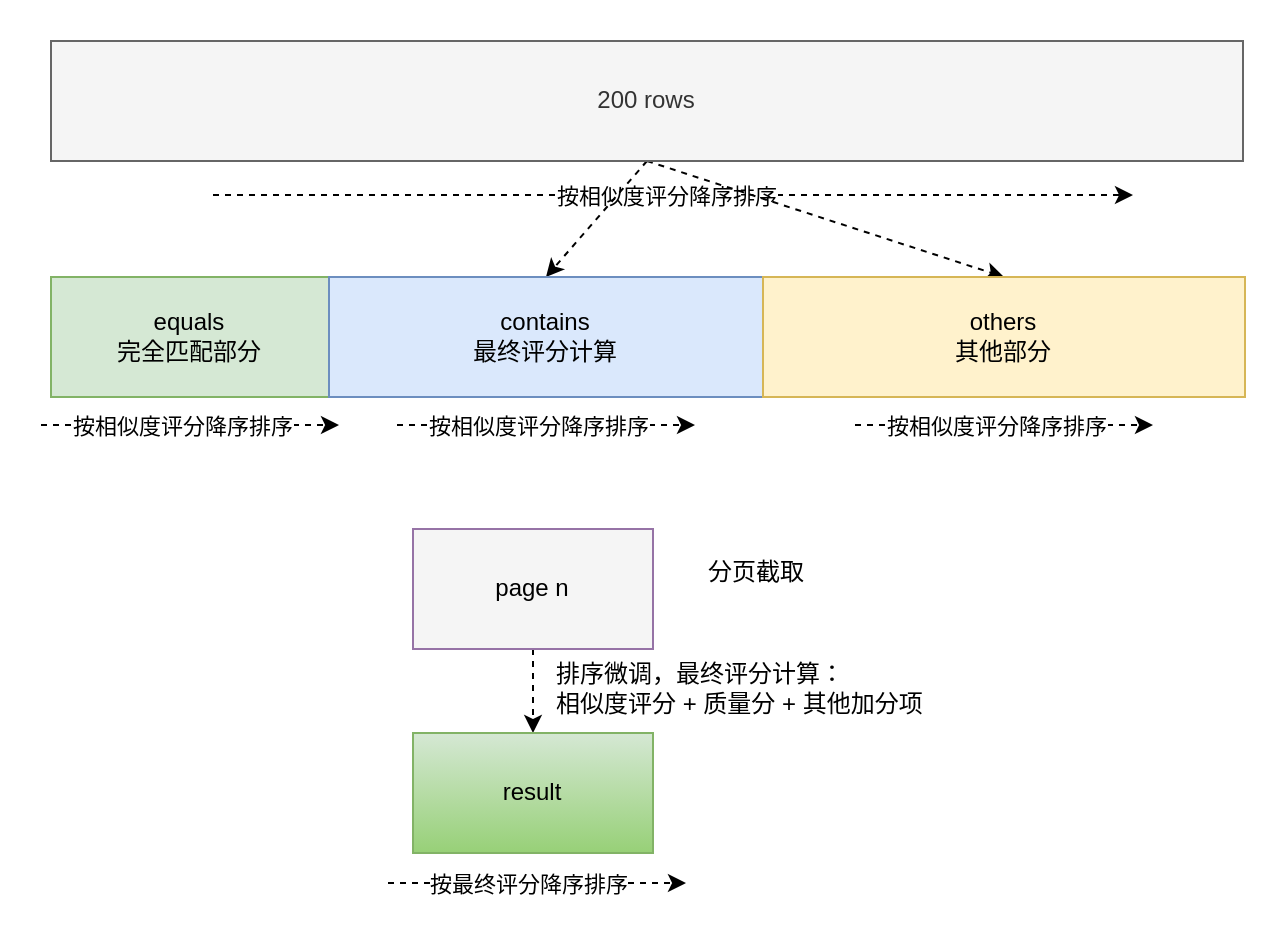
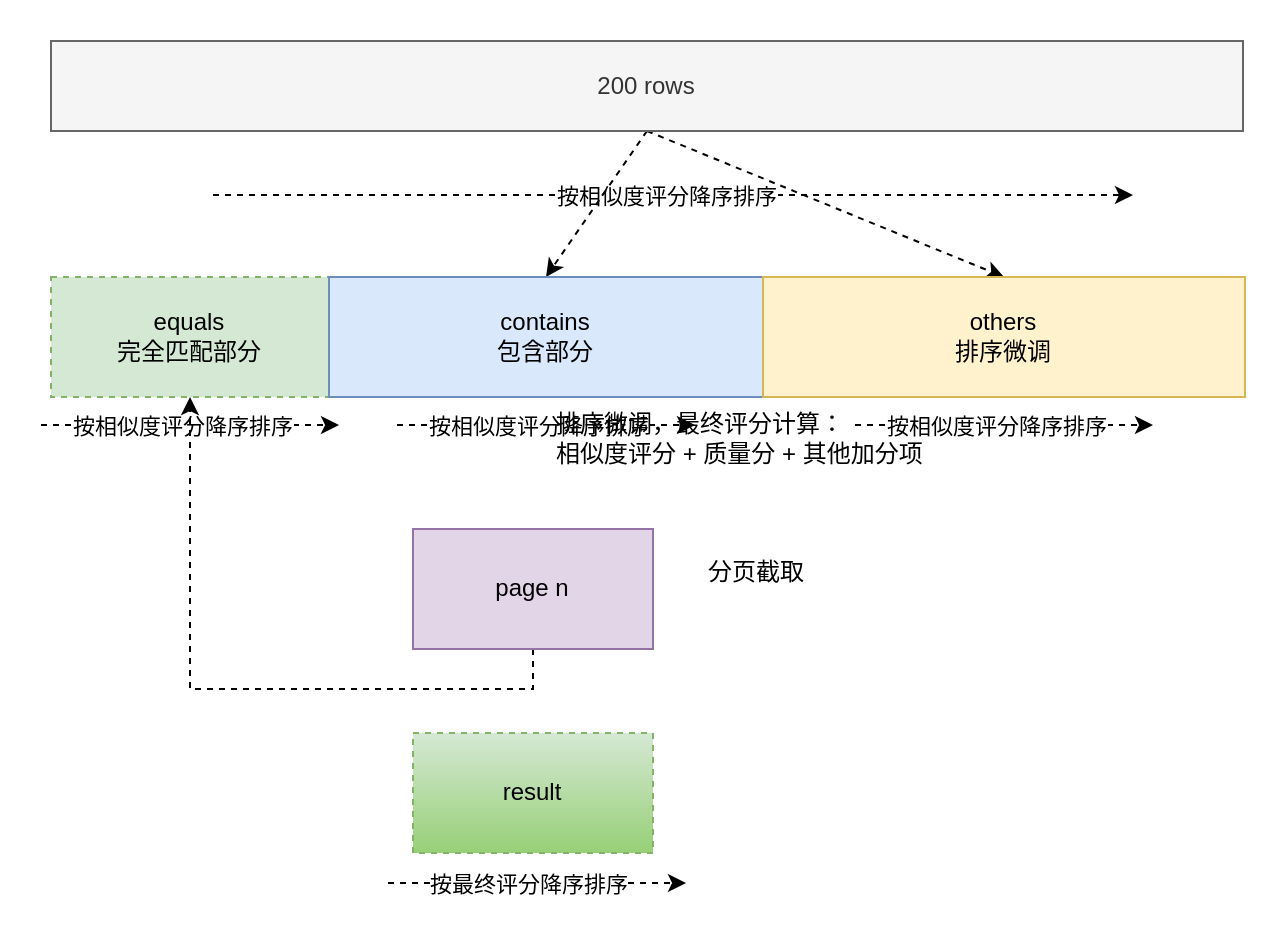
(647, 101) -> (647, 86)
(190, 337) -> (190, 337)
(546, 337) -> (546, 337)
(1004, 337) -> (1004, 337)
(533, 589) -> (533, 589)
(844, 689) -> (844, 439)
(533, 703) -> (224, 689)
(533, 793) -> (533, 793)
